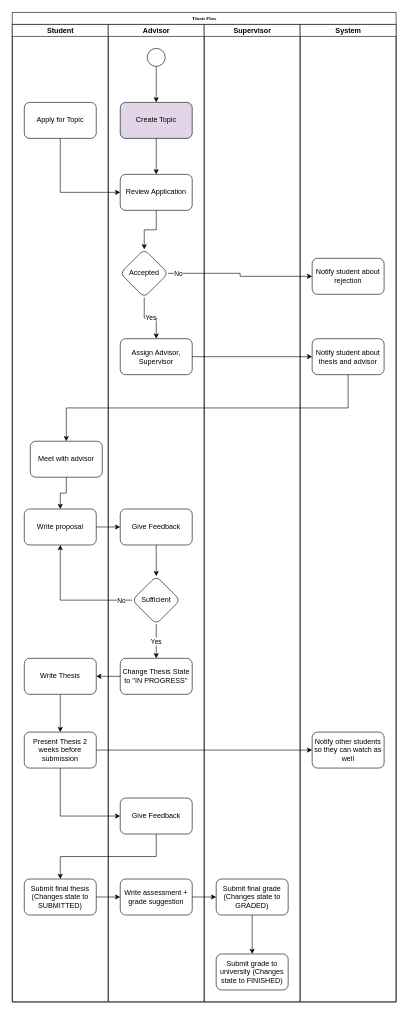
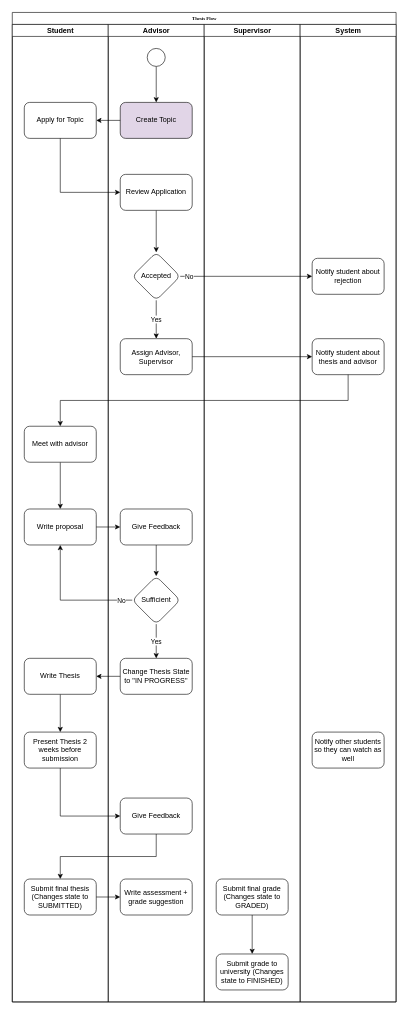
(156, 168) -> (110, 120)
(144, 273) -> (156, 276)
(66, 459) -> (60, 444)
(306, 750) -> none
(210, 897) -> none
